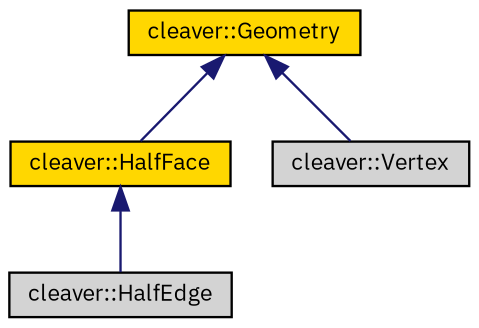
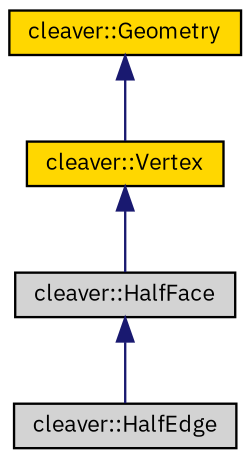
(174, 107) -> (125, 242)
(121, 164) -> (125, 295)
(371, 164) -> (125, 164)
